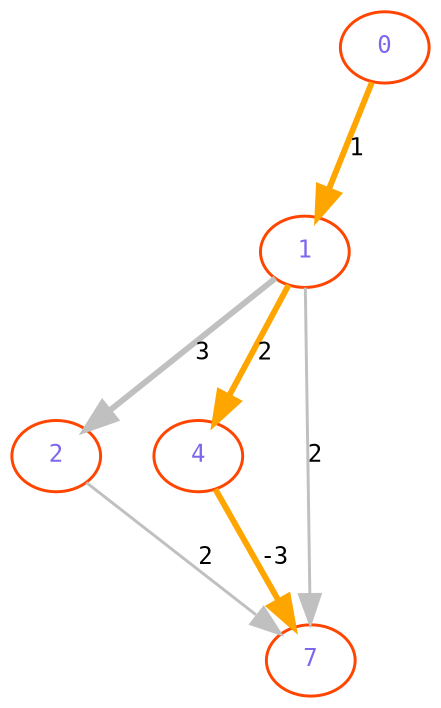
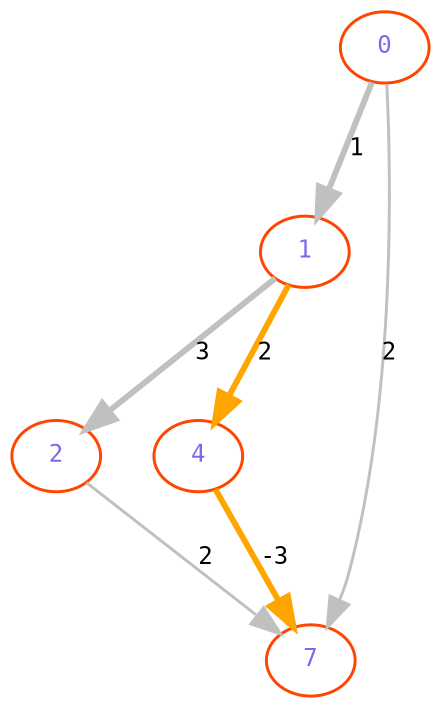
(350, 136) -> (350, 136)
(308, 441) -> (384, 344)
